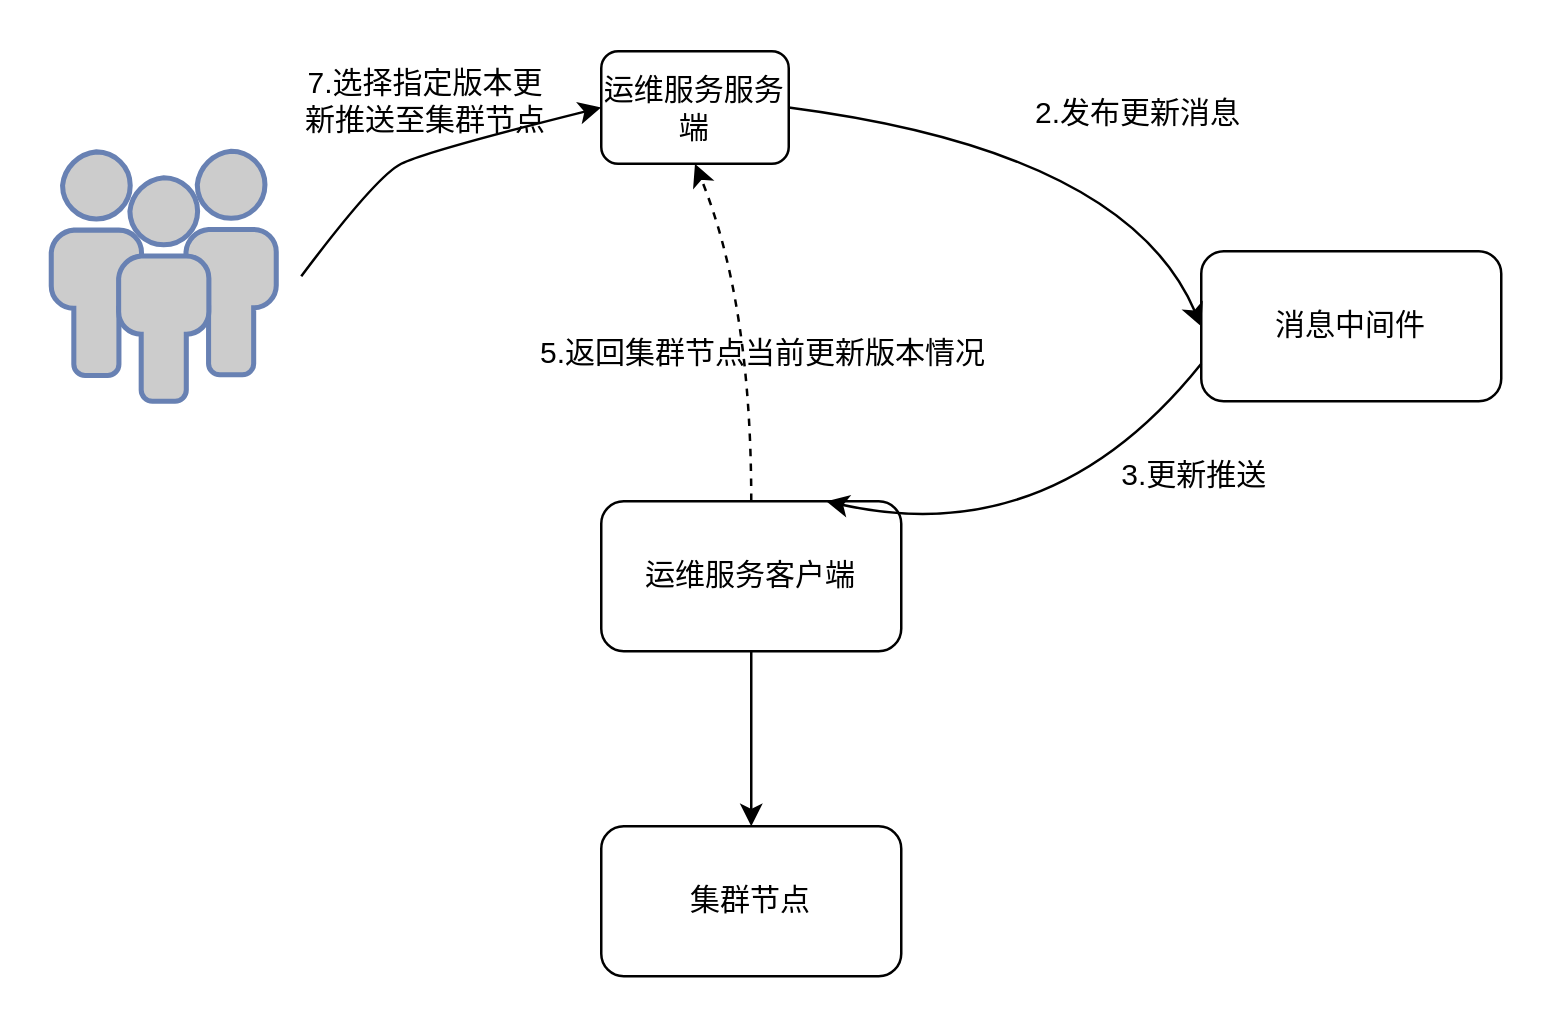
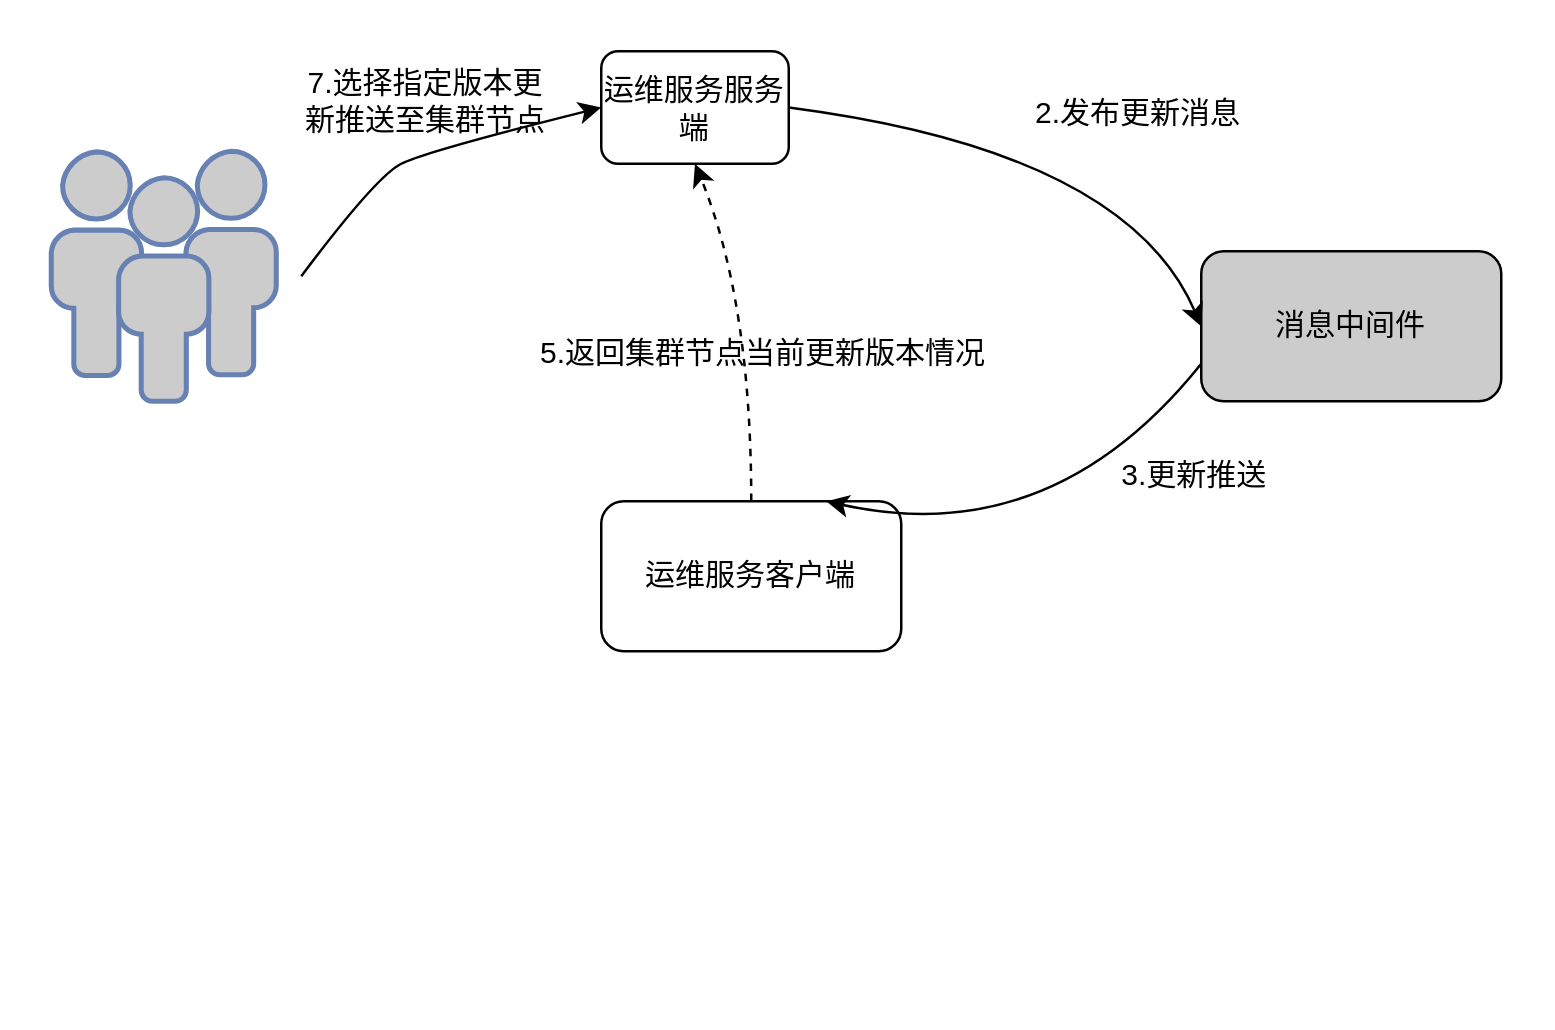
(1351, 326) -> (1351, 326)
(751, 731) -> none
(751, 901) -> none
